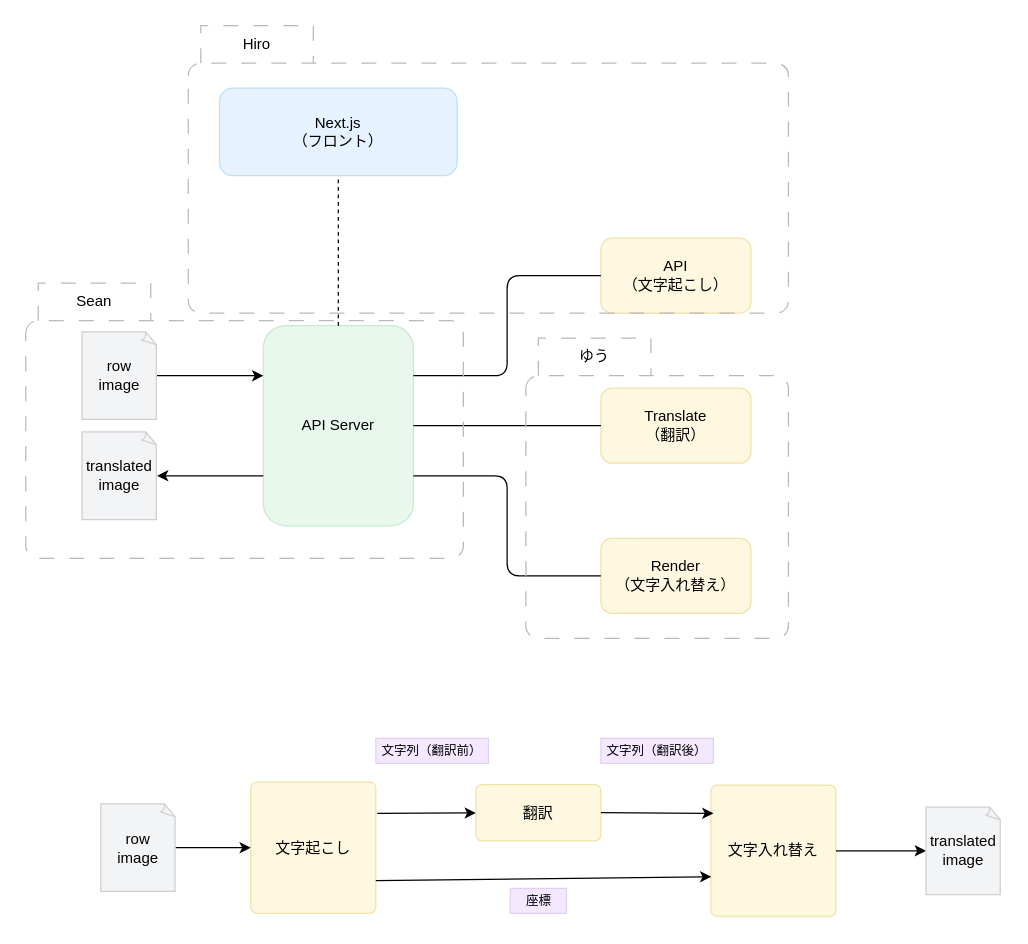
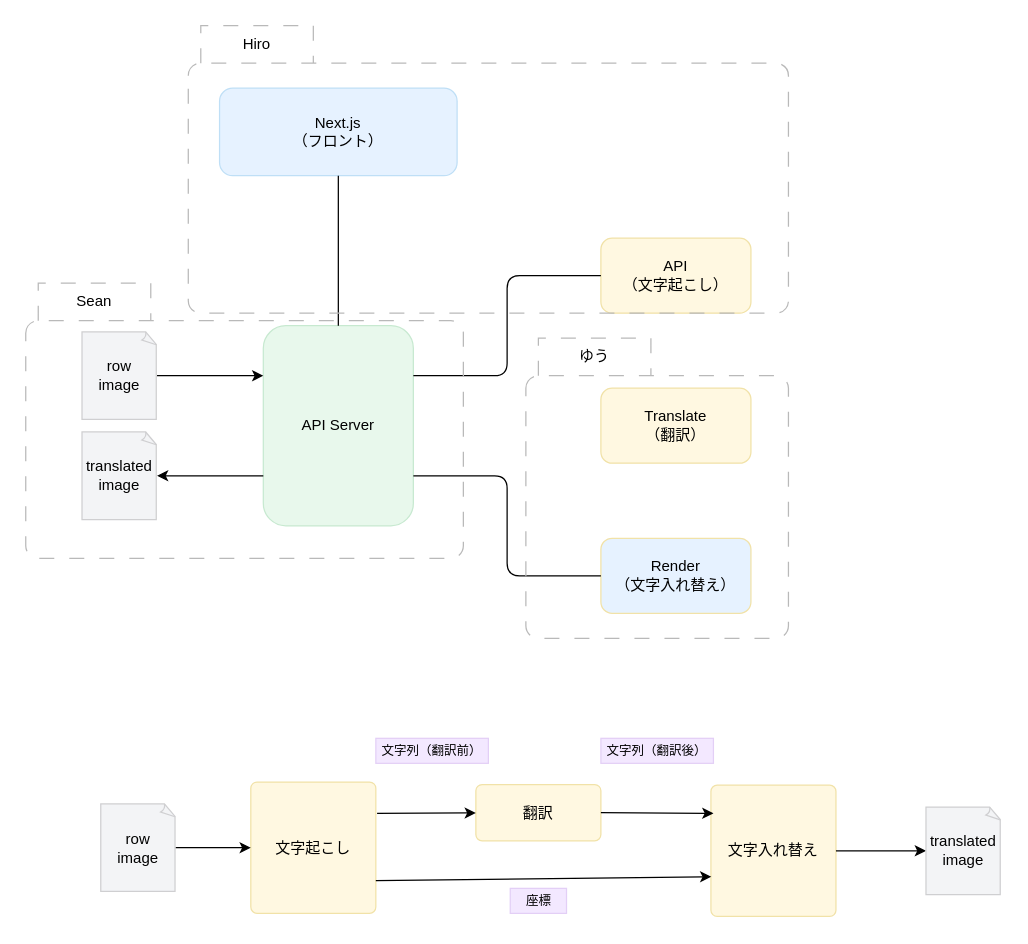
(338, 250) -> (338, 250)
(506, 426) -> none
(676, 576) -> (676, 576)
